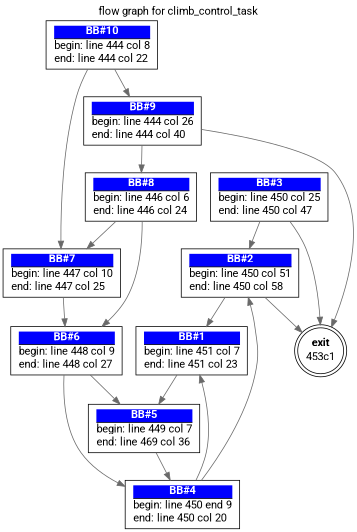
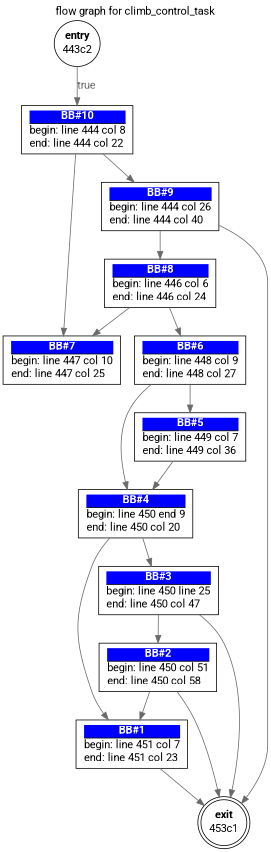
none -> (77, 44)
(270, 198) -> (159, 591)
(64, 308) -> none
(170, 386) -> (179, 785)
(248, 398) -> (146, 549)
(143, 442) -> (189, 451)
